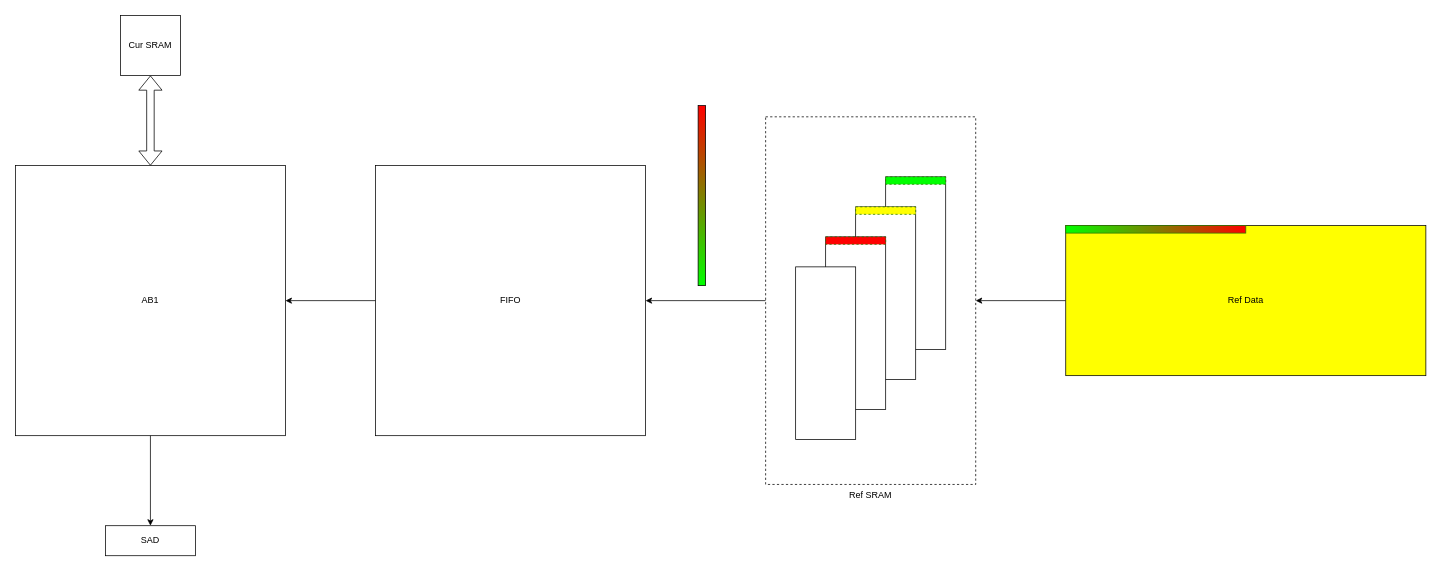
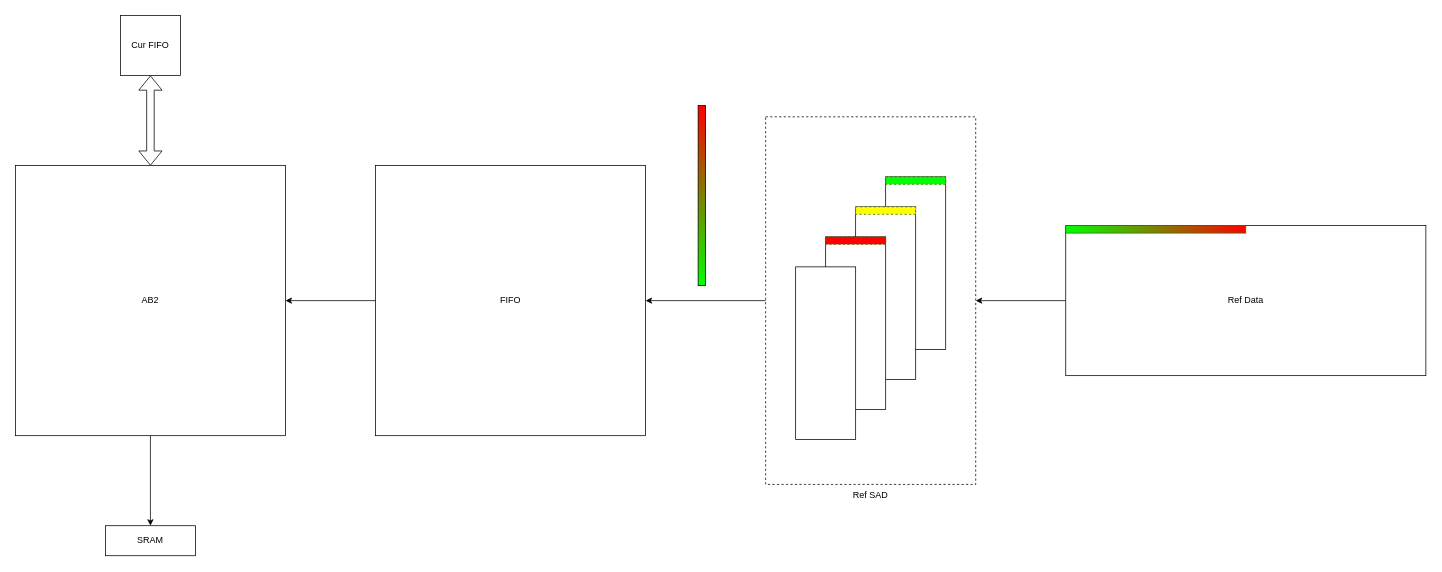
(150, 45) -> (150, 45)
(150, 300) -> (150, 300)
(1245, 300) -> (1245, 300)
(870, 495) -> (870, 495)
(150, 540) -> (150, 540)
